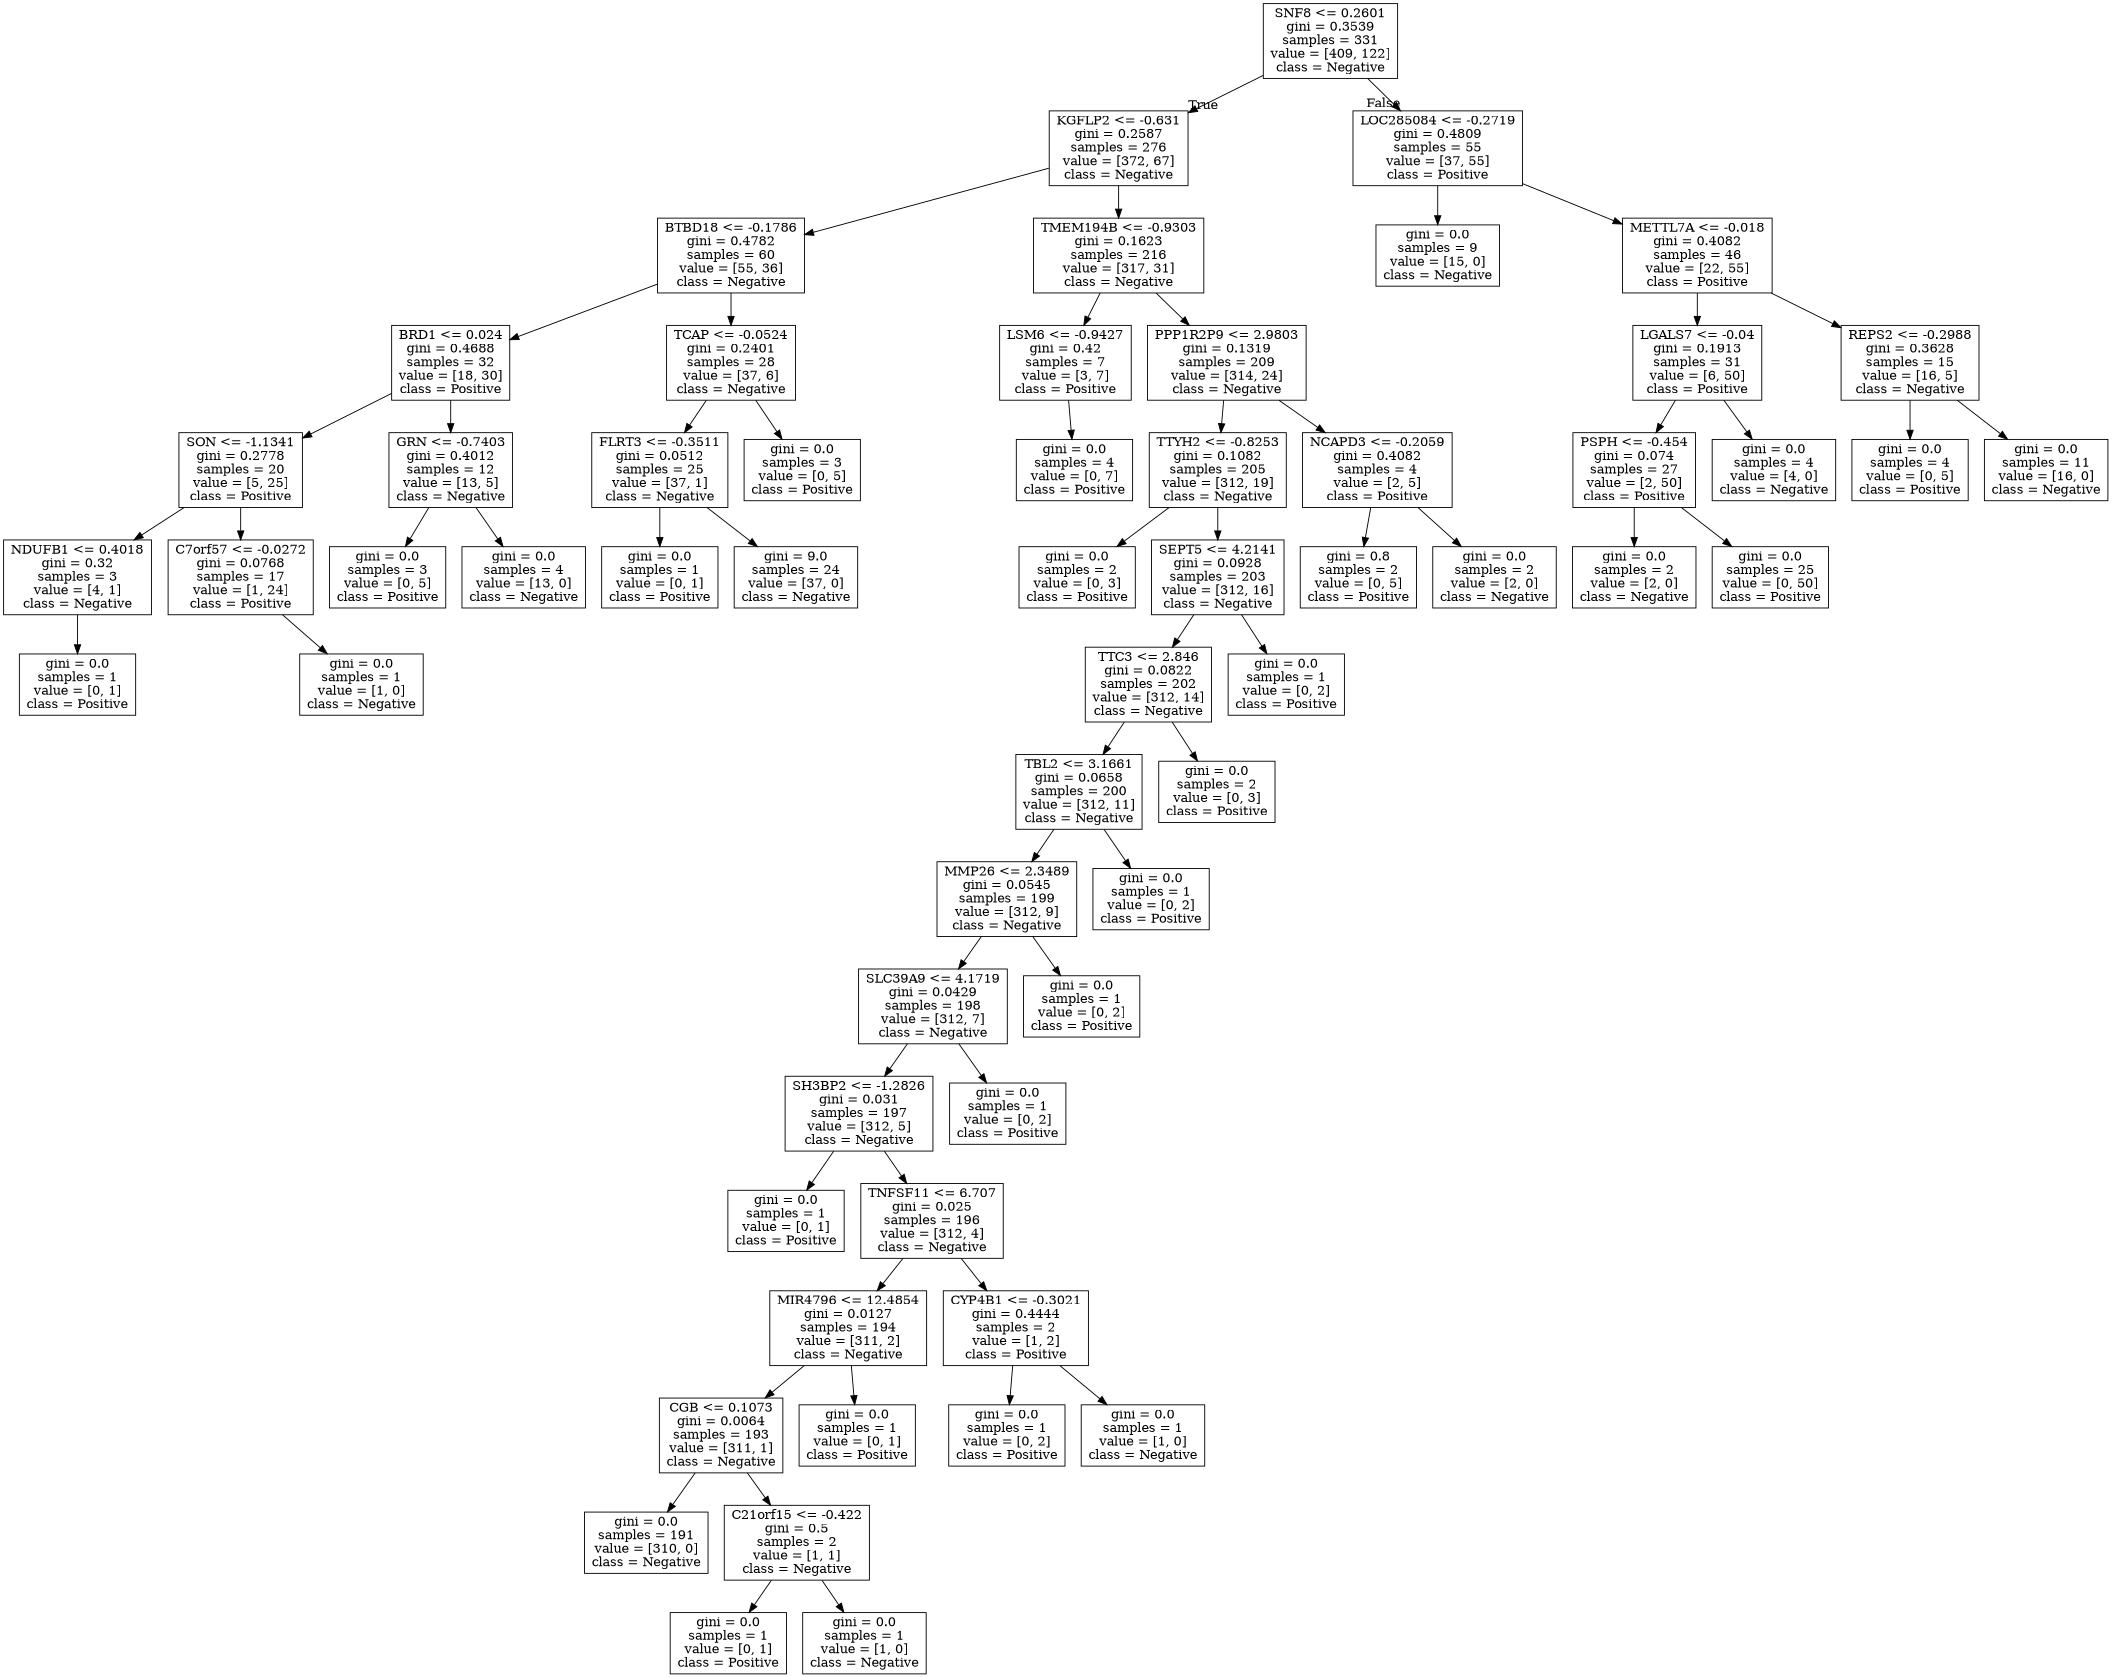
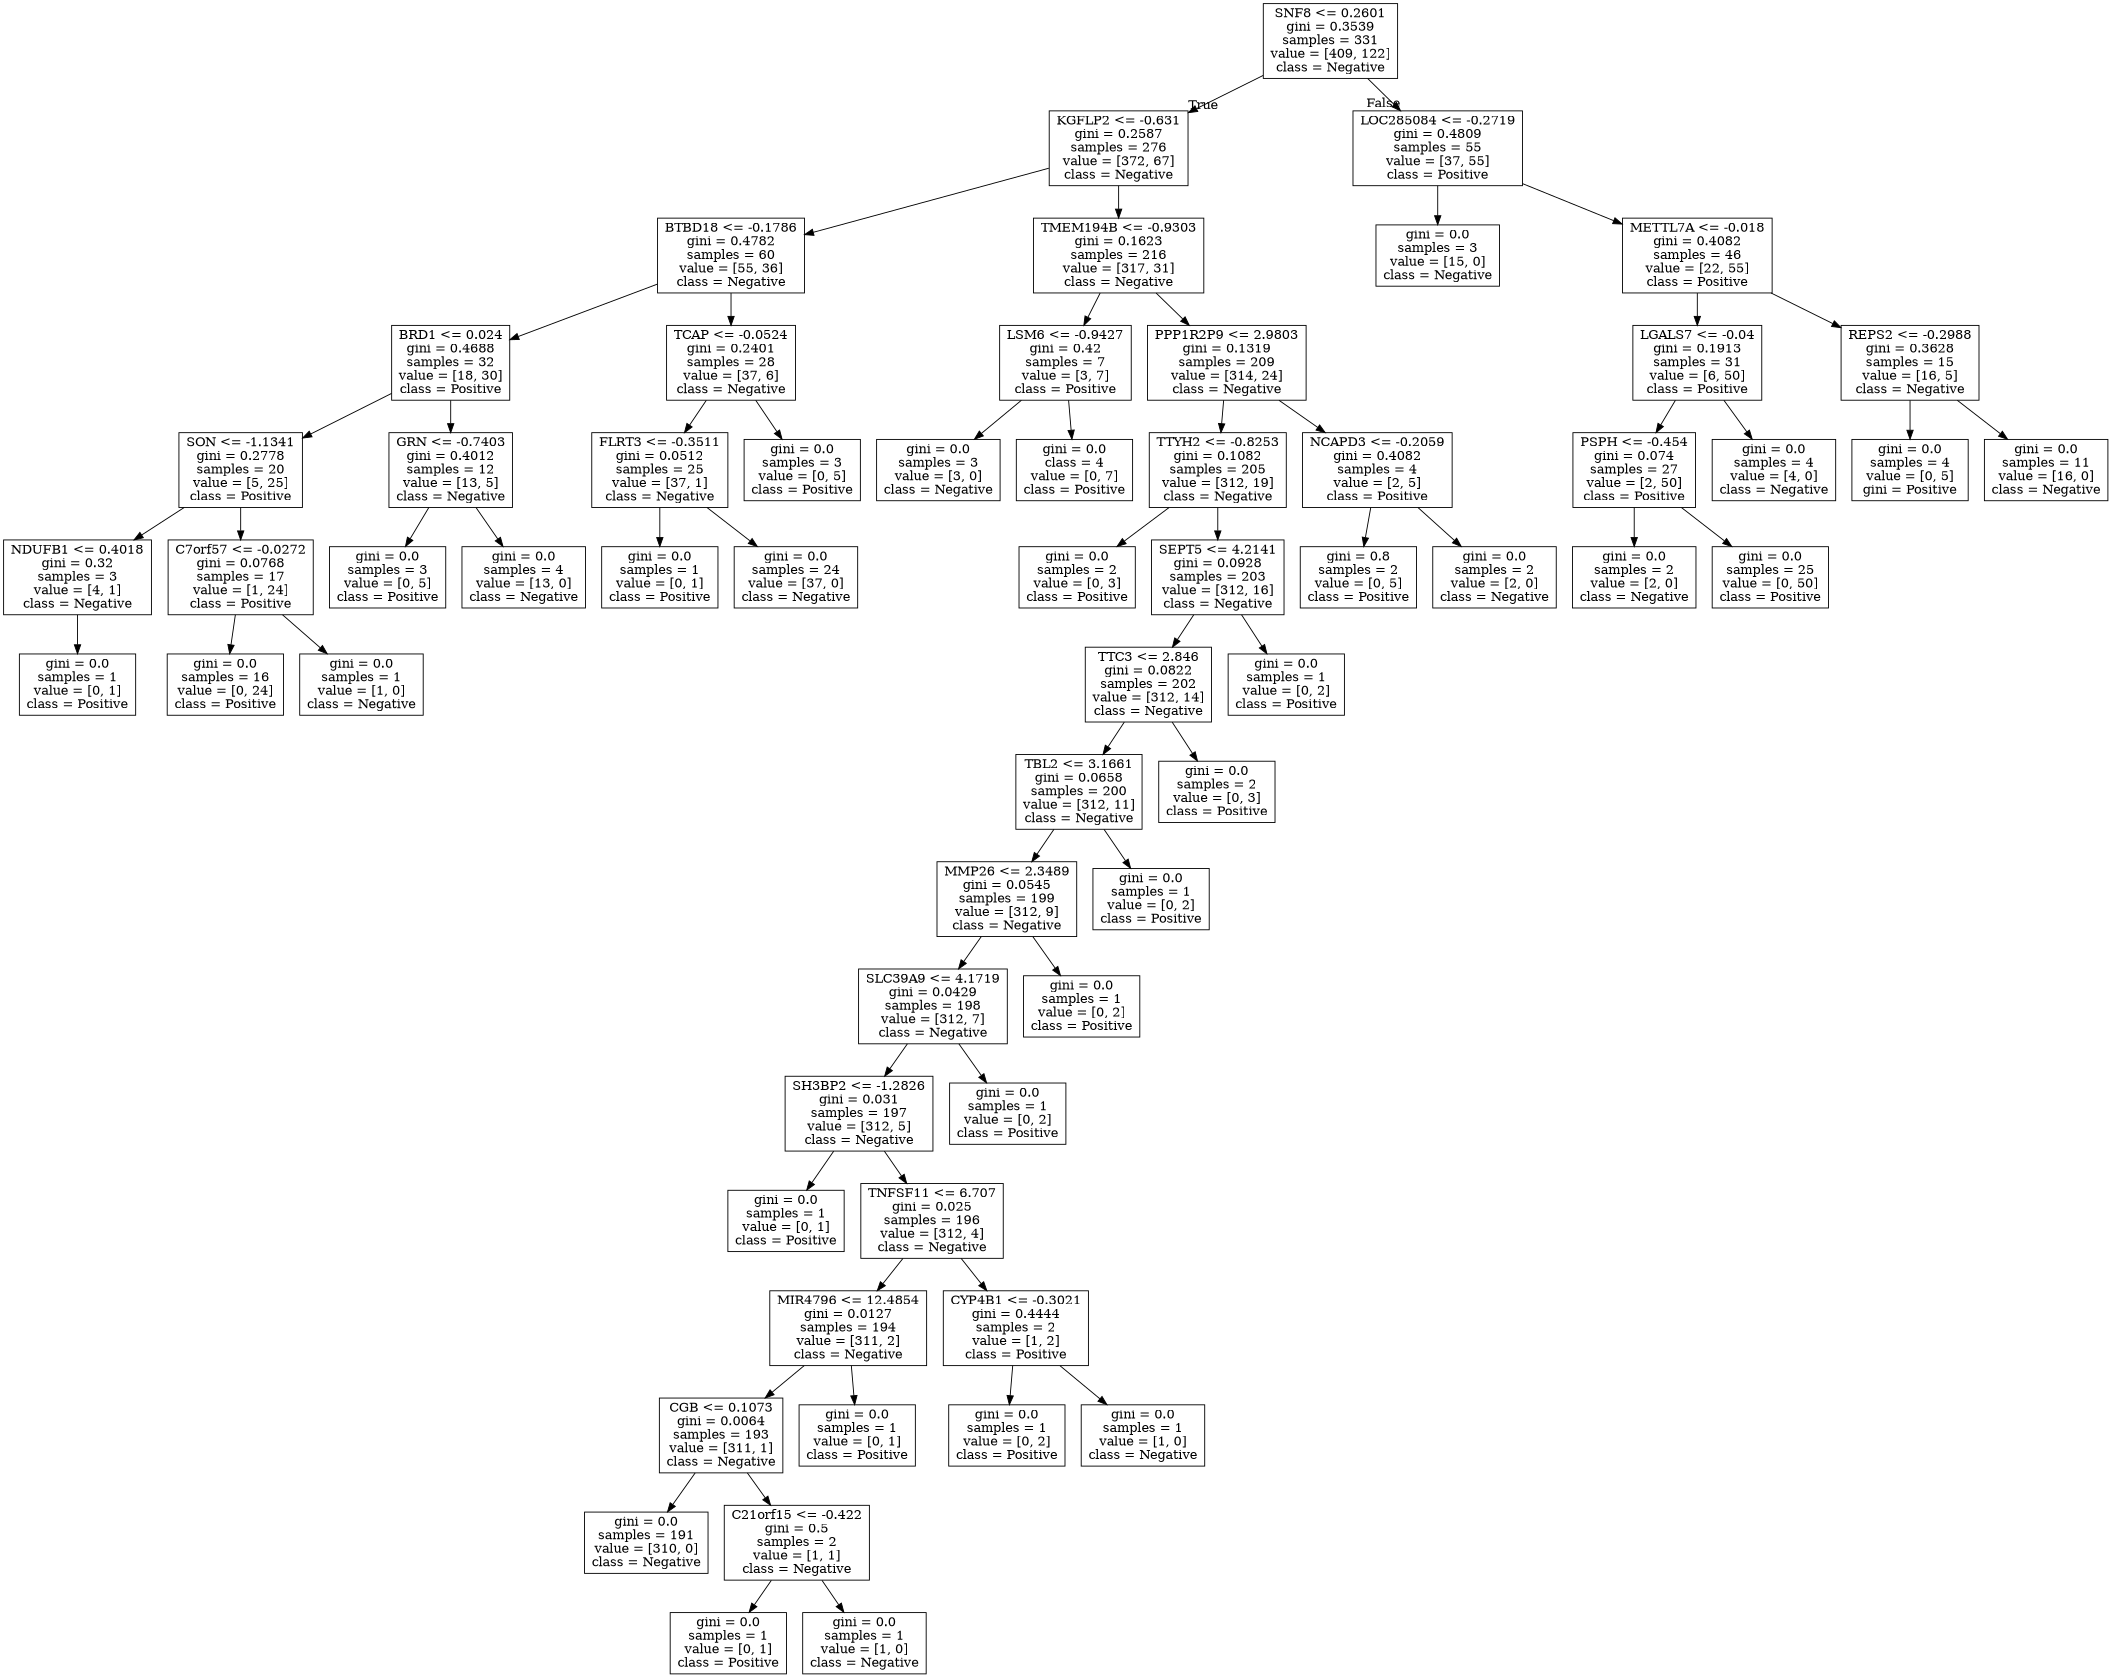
(1438, 256) -> (1438, 256)
none -> (938, 470)
(1074, 470) -> (1074, 470)
(1910, 470) -> (1910, 470)
(796, 577) -> (796, 577)
none -> (225, 685)
